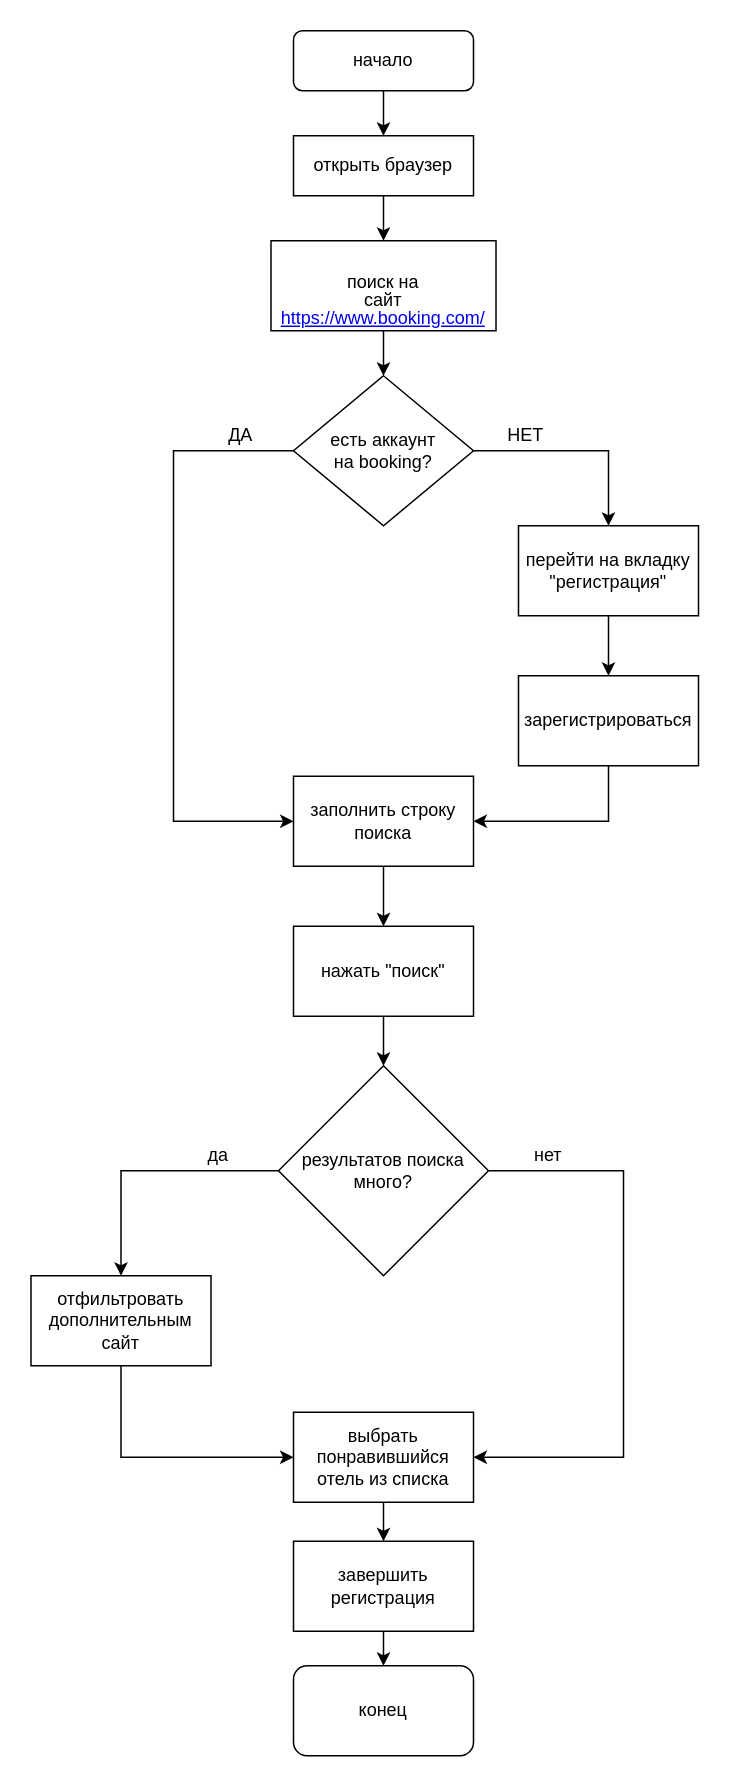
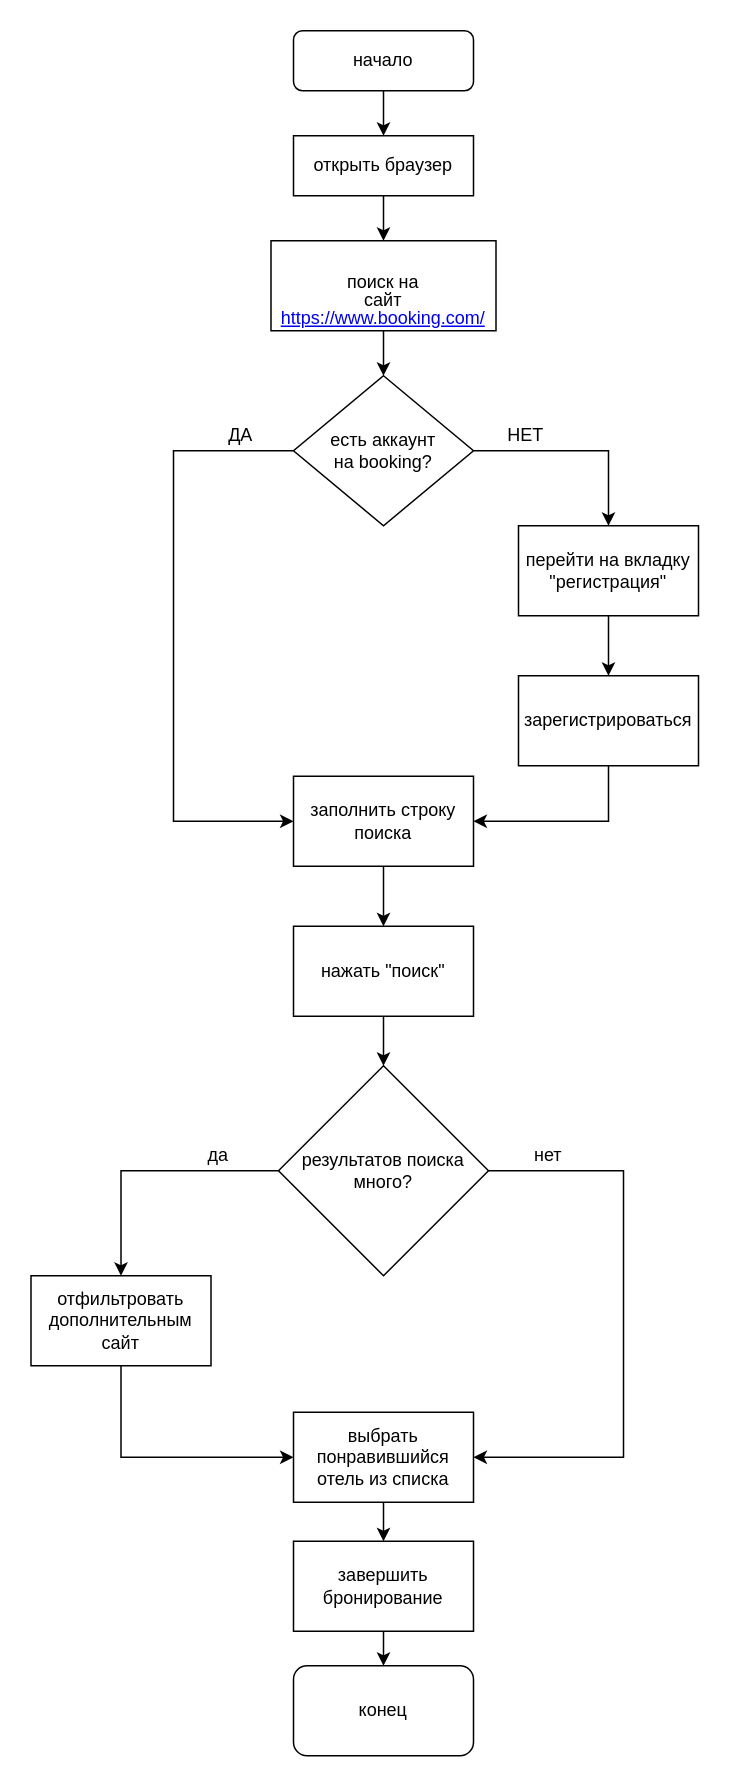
(383, 1586) -> (383, 1586)
